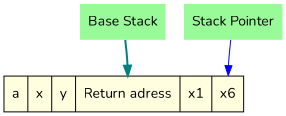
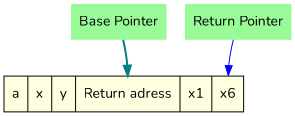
(123, 22) -> (119, 22)
(233, 22) -> (238, 22)
